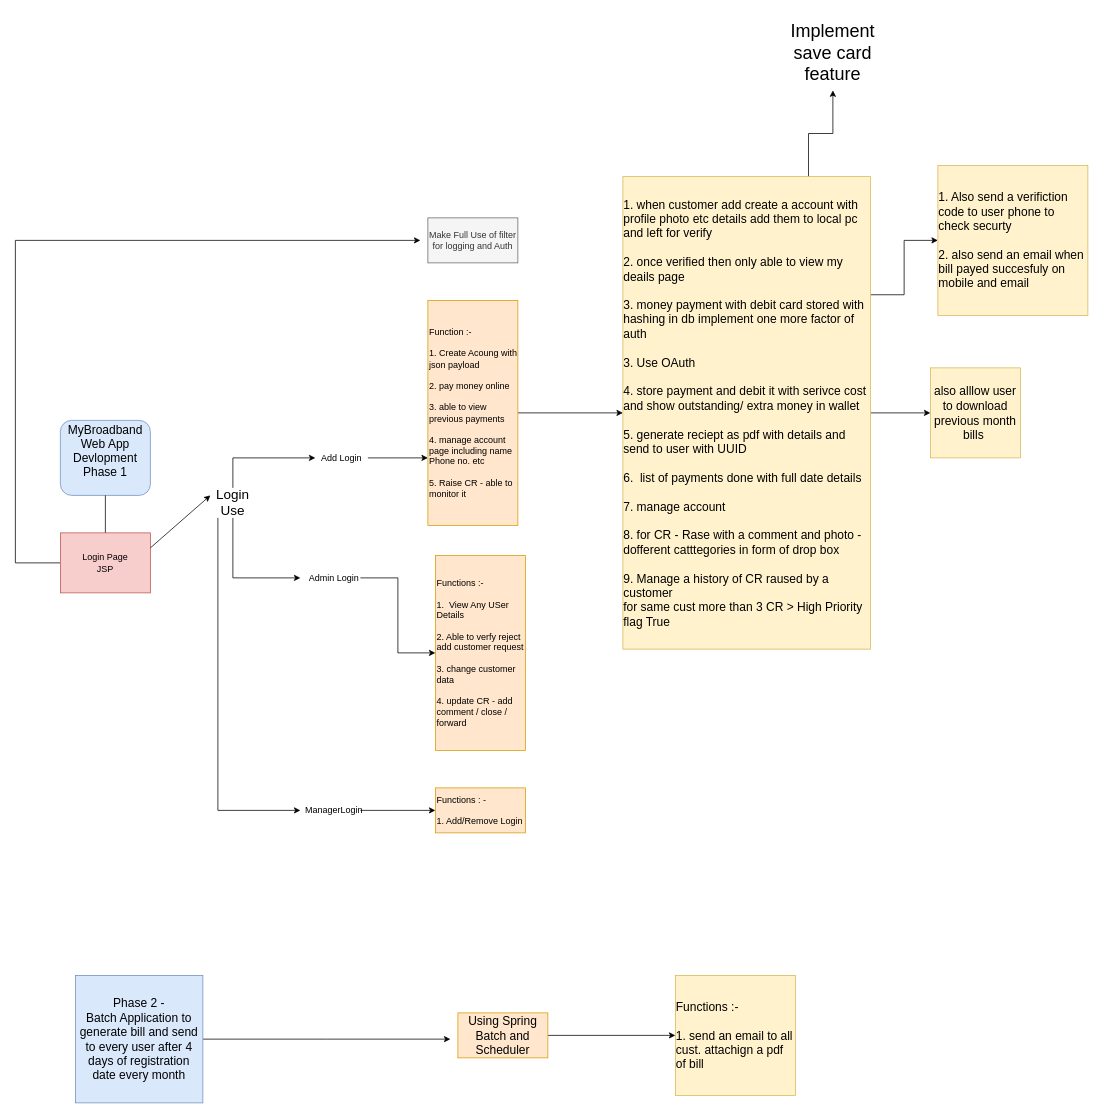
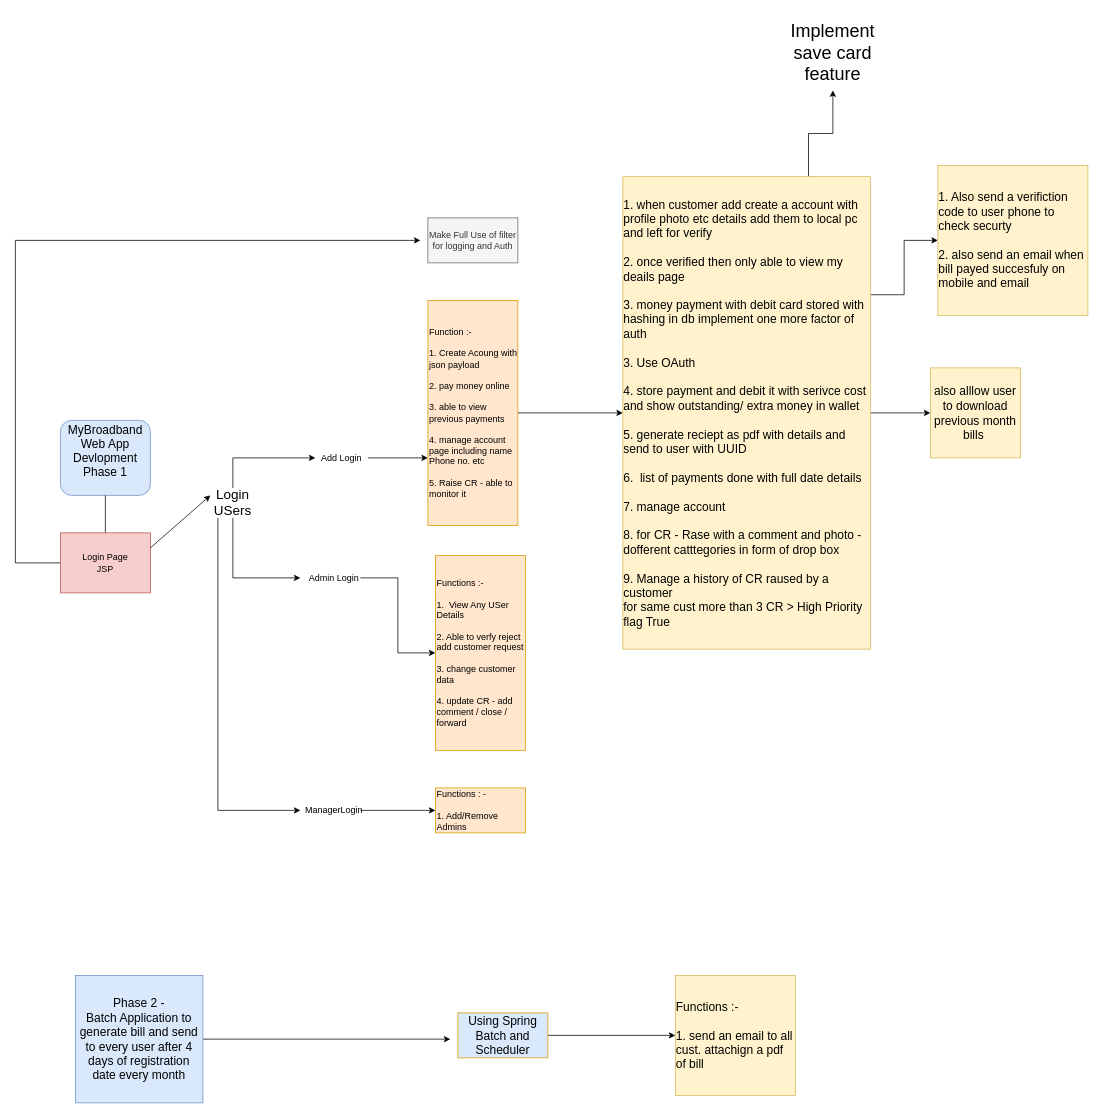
(233, 503) -> (233, 503)
(480, 810) -> (481, 810)
(503, 1035) -> (503, 1035)
